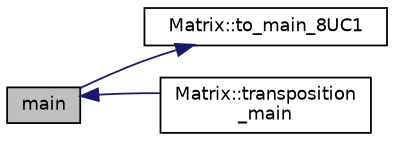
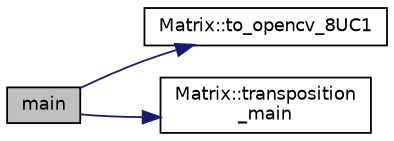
(266, 27) -> (266, 27)
(130, 93) -> (111, 116)
